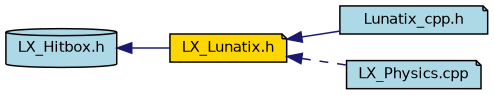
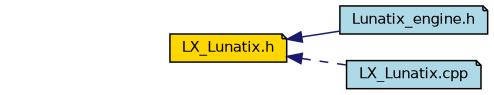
(414, 20) -> (414, 20)
(61, 48) -> none
(414, 75) -> (414, 75)
